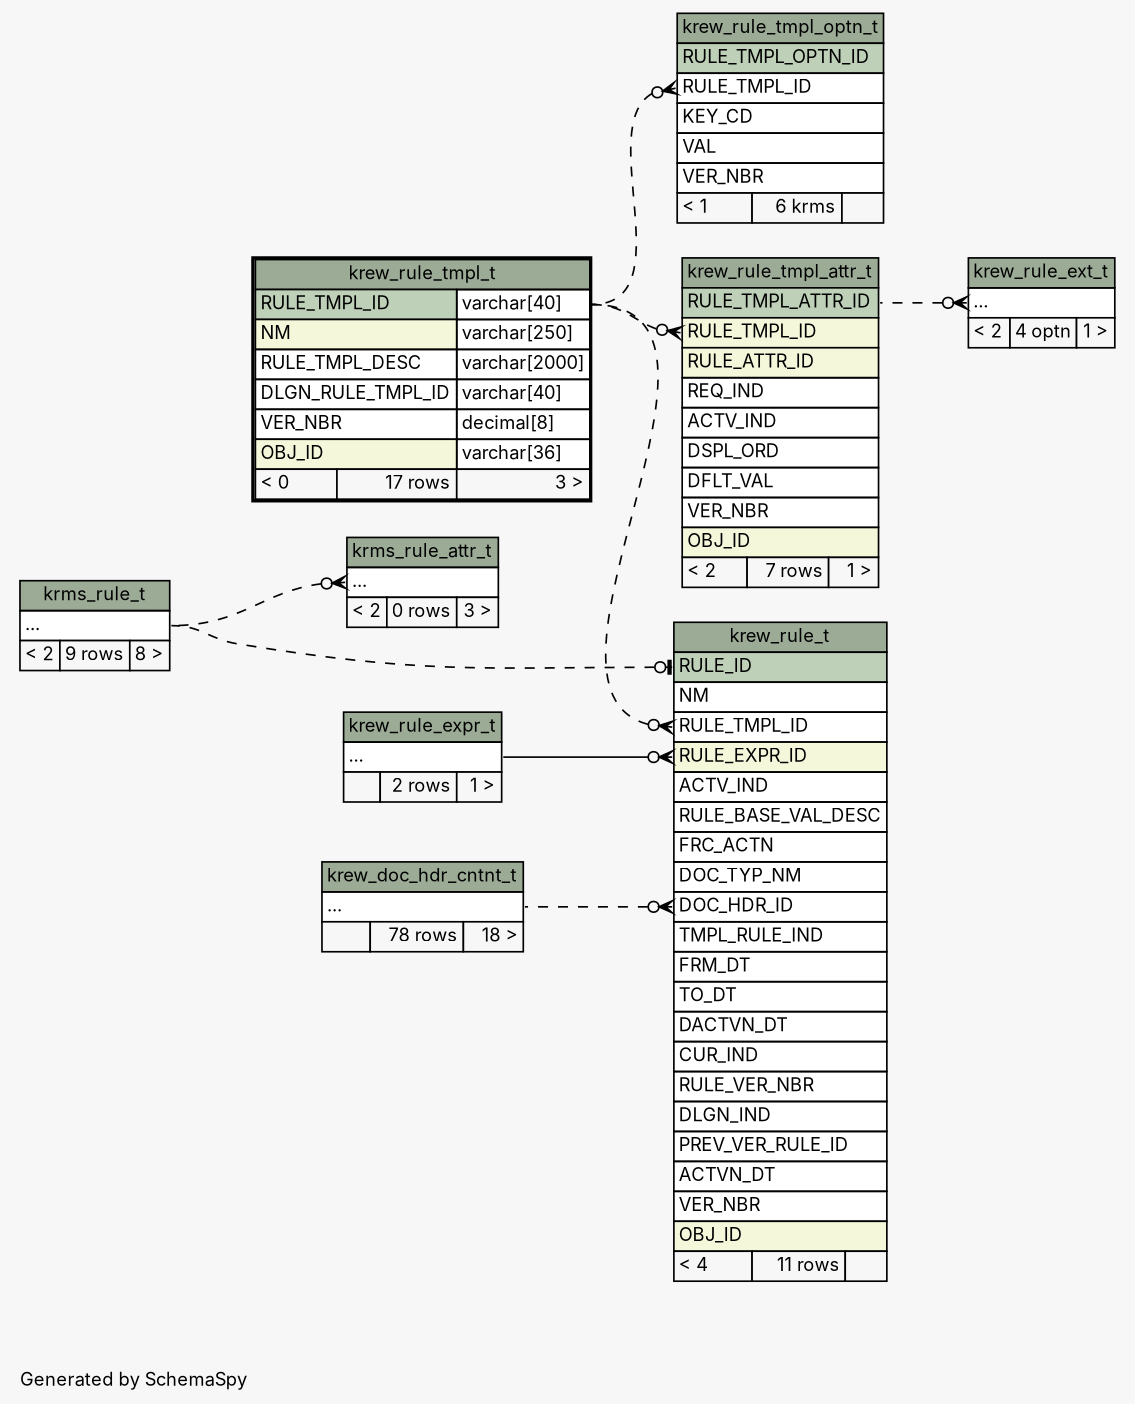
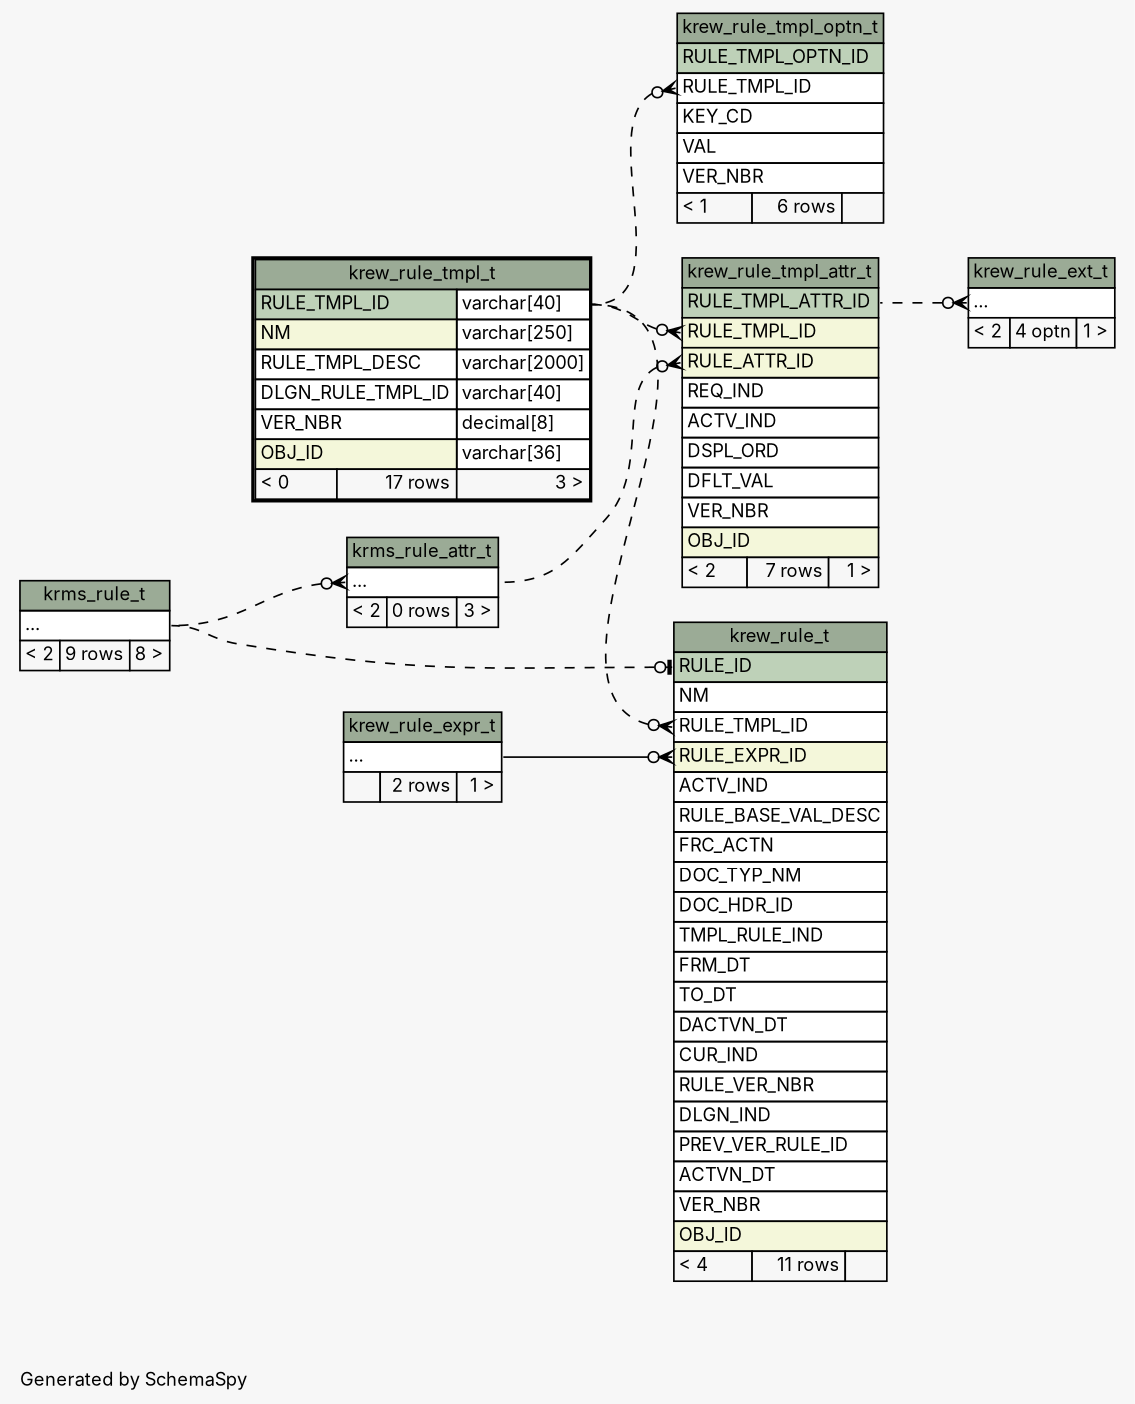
(806, 207) -> (807, 207)
none -> (616, 504)
(422, 907) -> none
